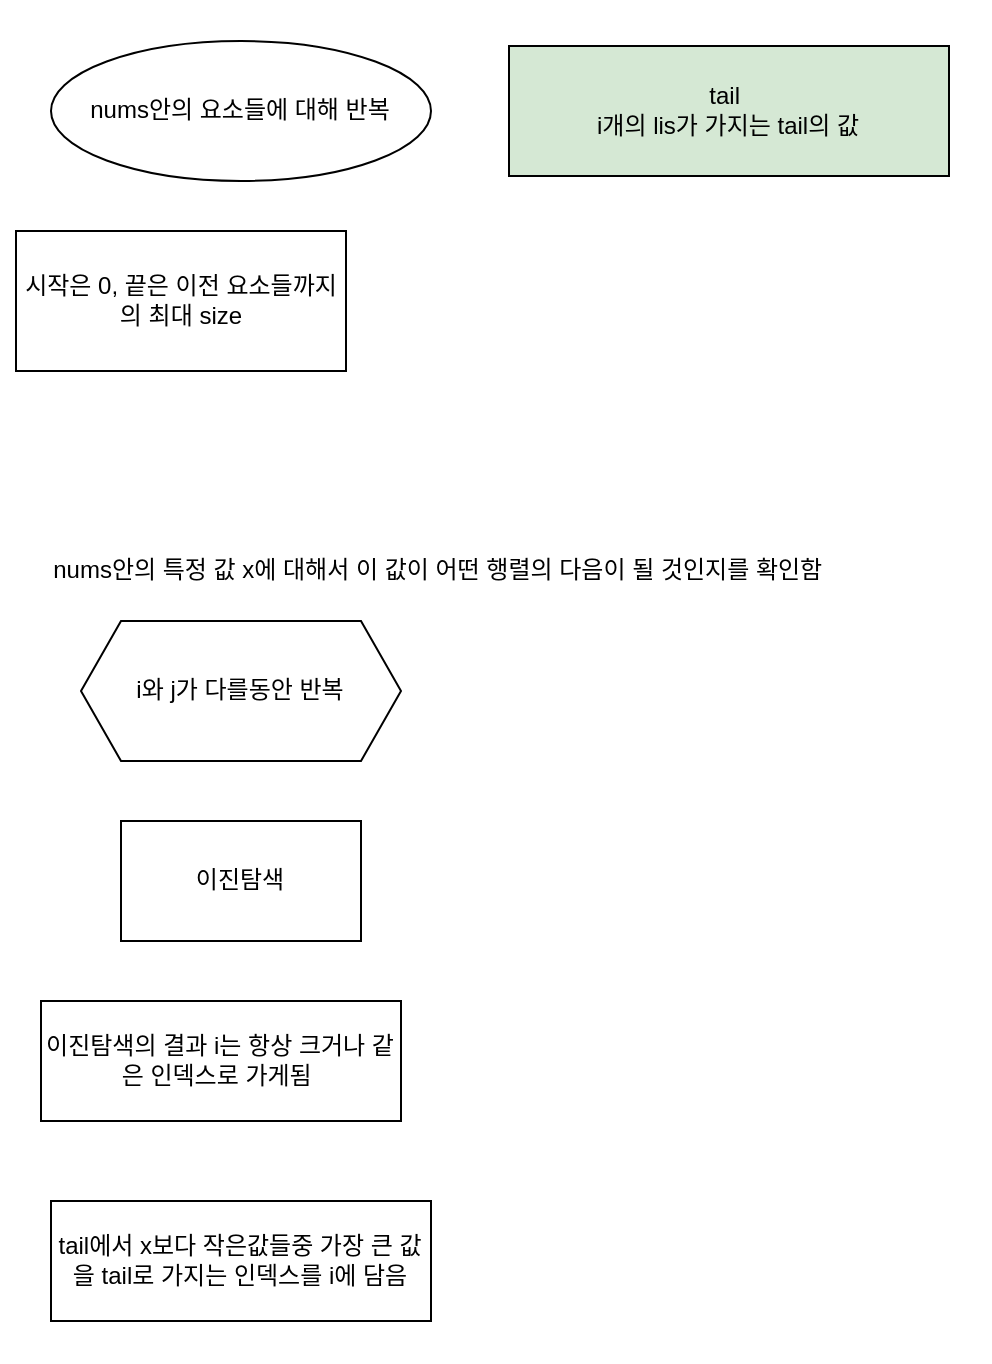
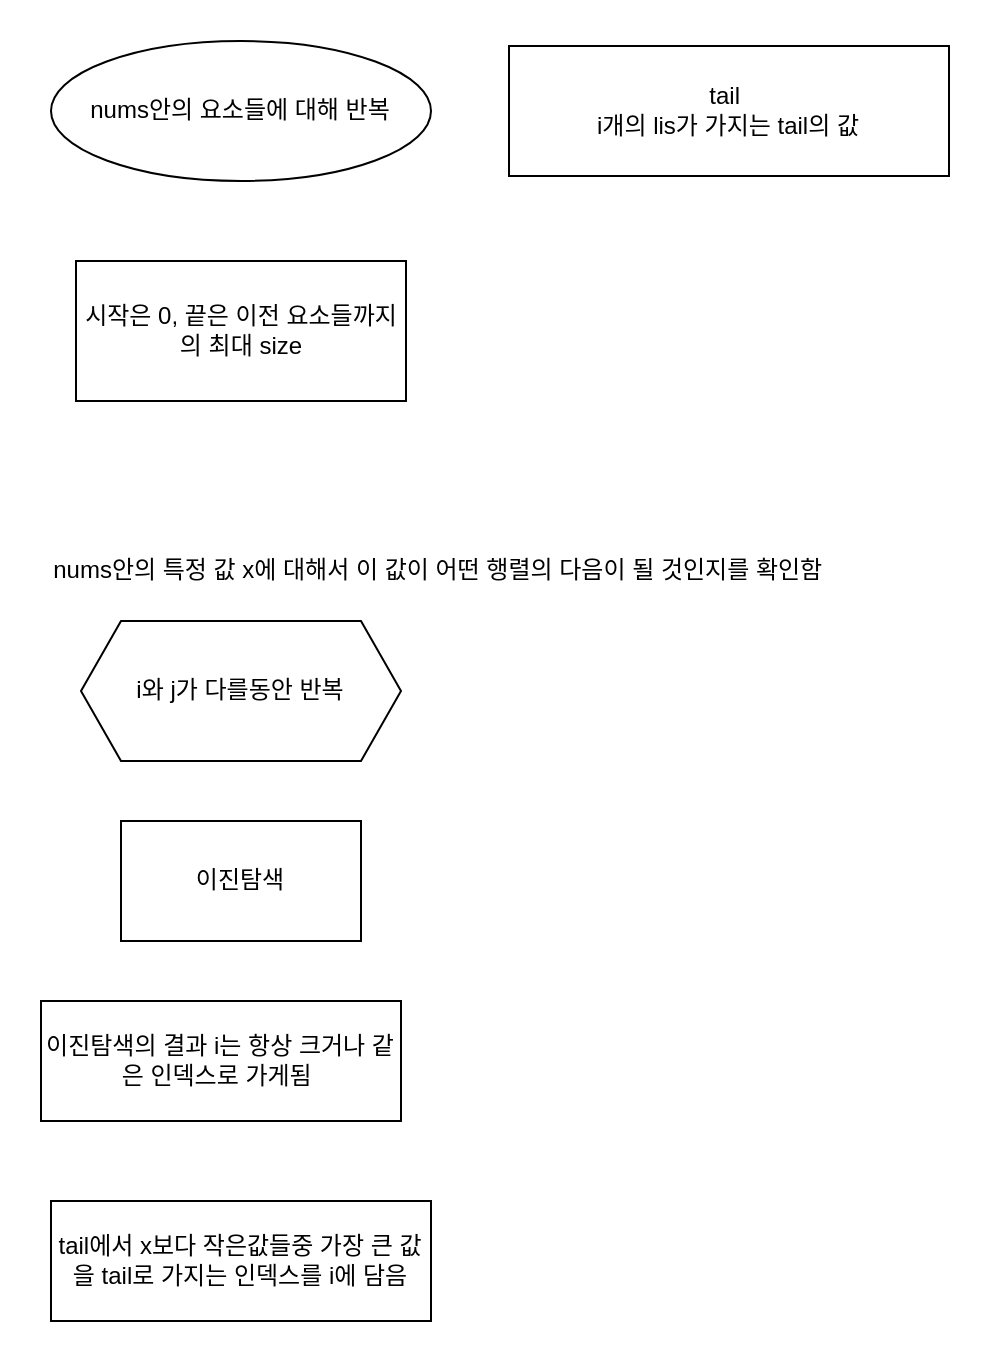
(729, 111) -> (729, 111)
(181, 301) -> (241, 331)
